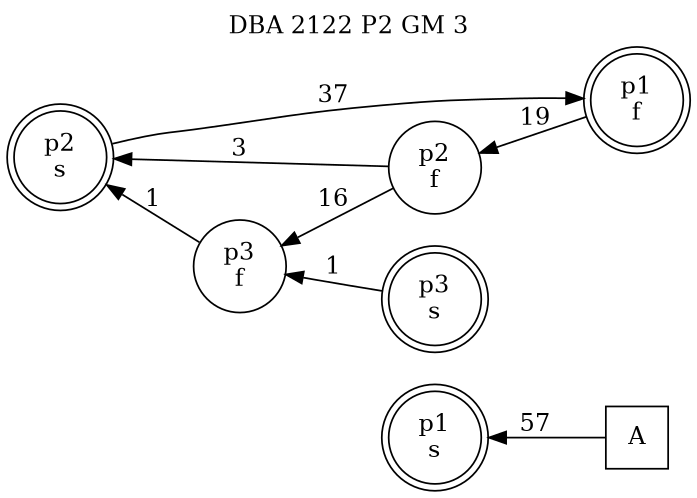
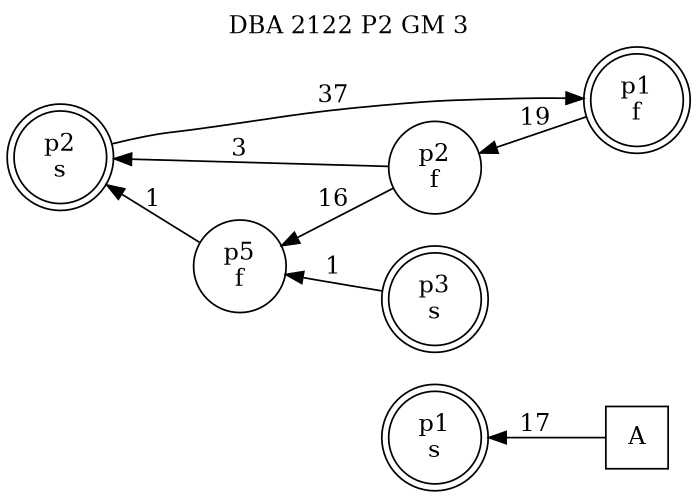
(240, 266) -> (240, 266)
(536, 425) -> (536, 425)
